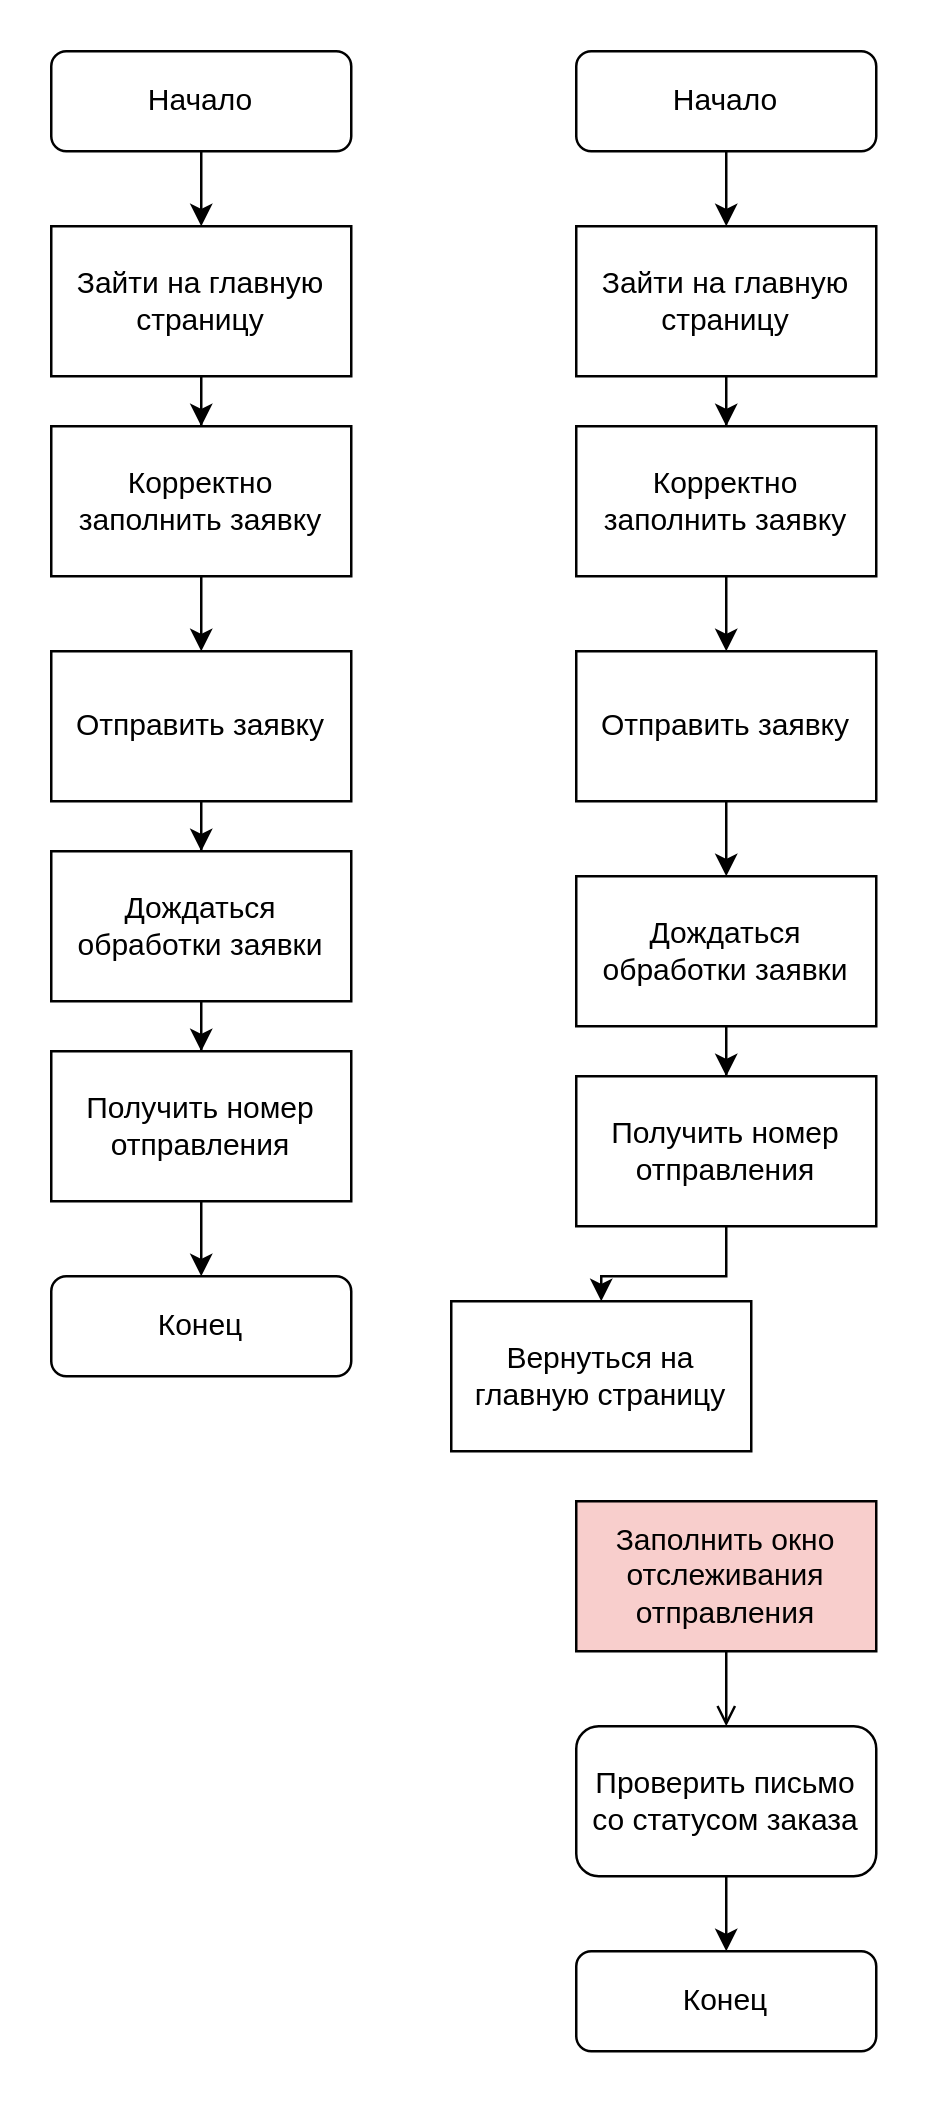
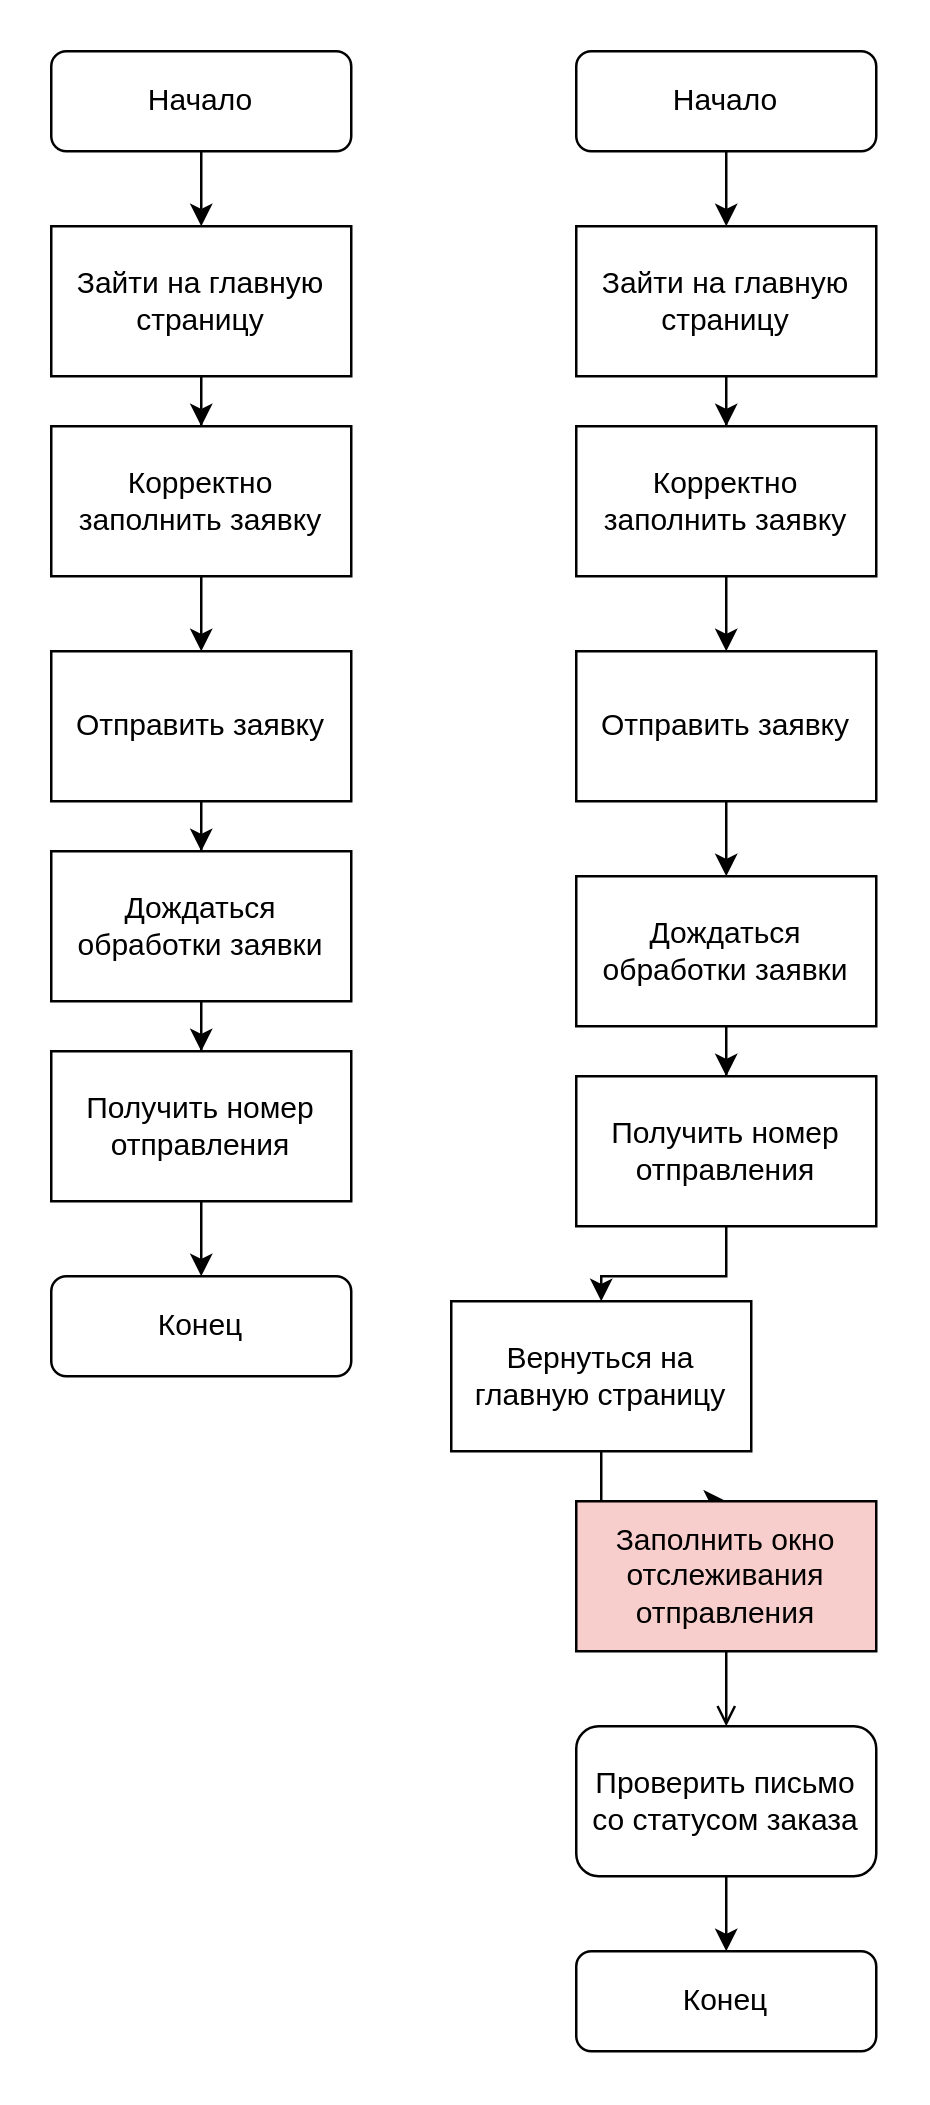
none -> (601, 1477)
